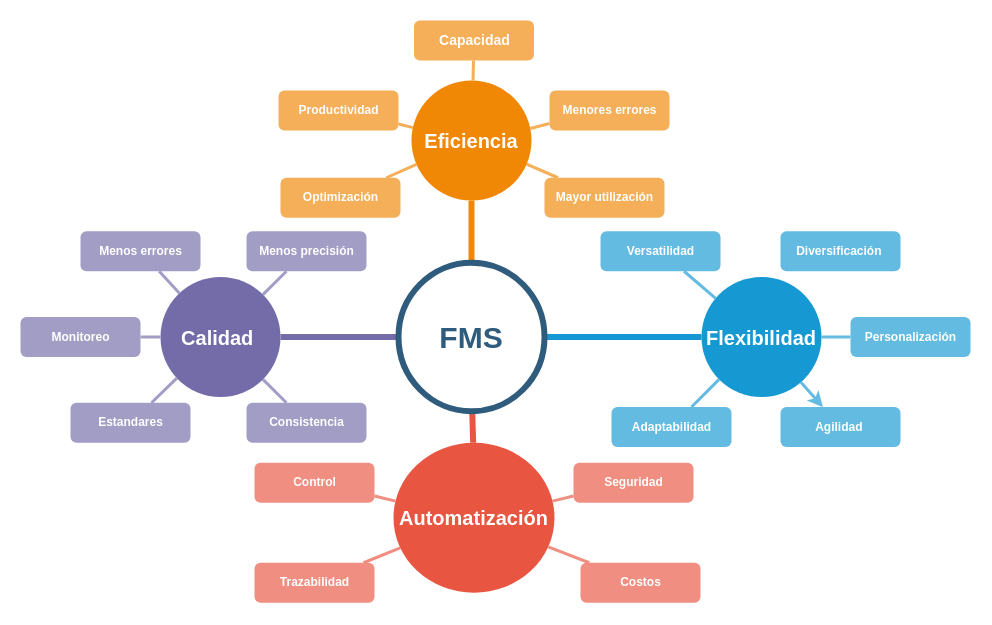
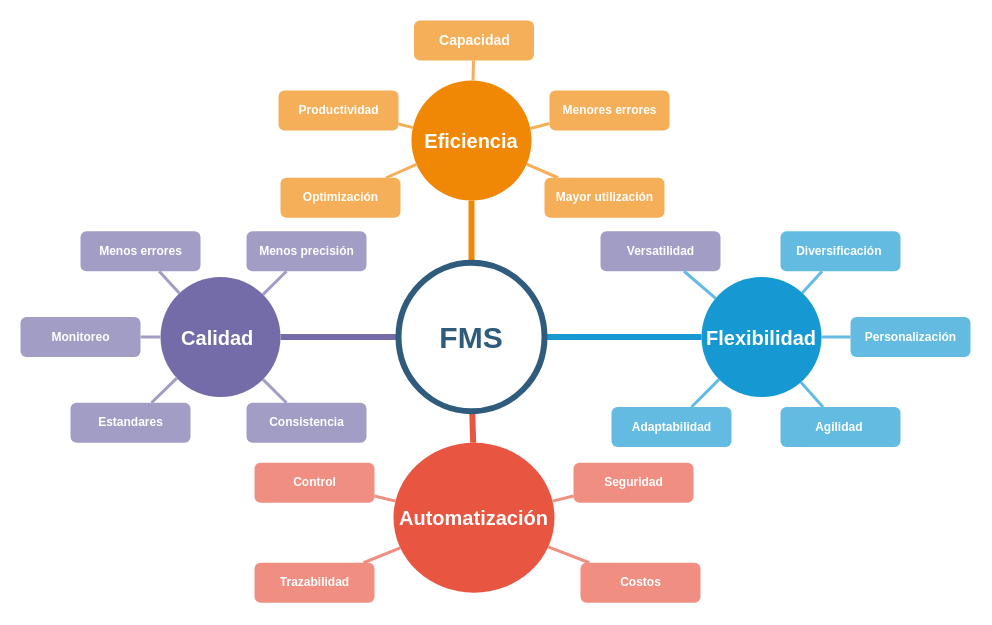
(661, 251) -> (661, 251)
none -> (812, 282)
(815, 398) -> (818, 402)
